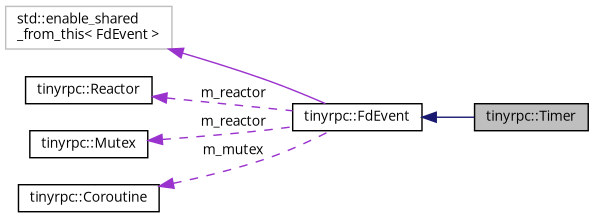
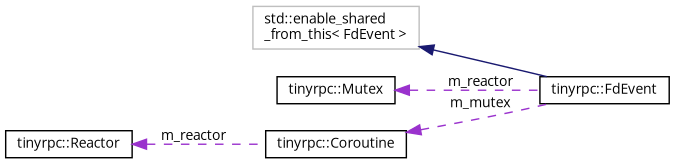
(255, 76) -> (490, 63)
(230, 104) -> (206, 144)
(531, 117) -> none
